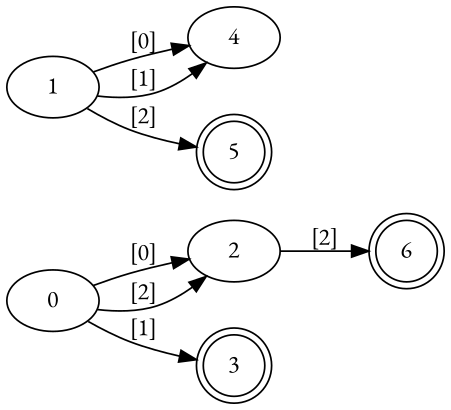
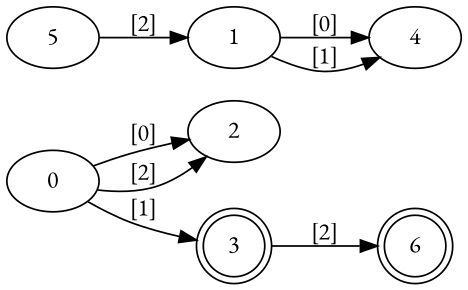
(132, 131) -> (135, 38)
(234, 152) -> (53, 38)
(316, 251) -> (316, 246)
